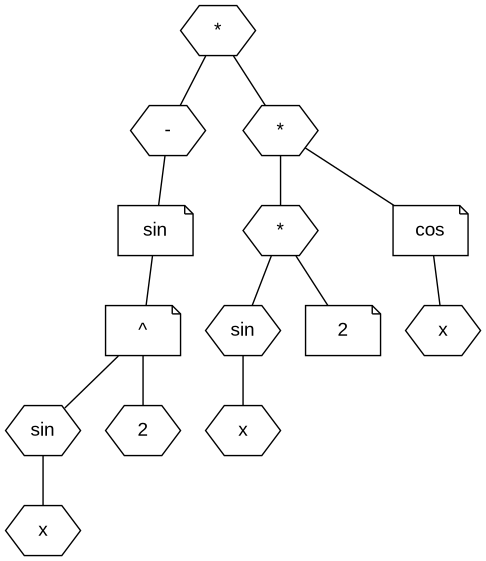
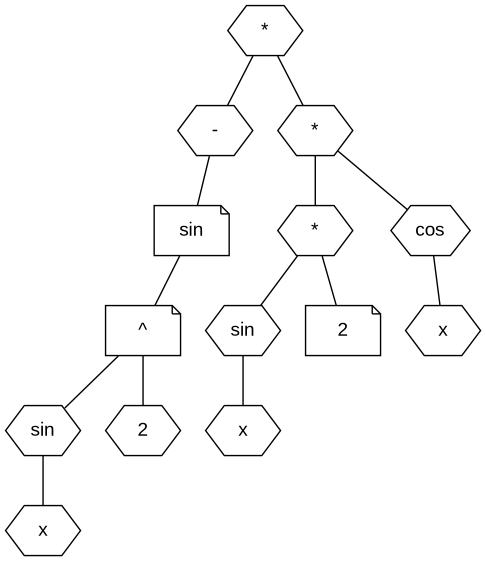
(431, 231) -> (431, 231)
